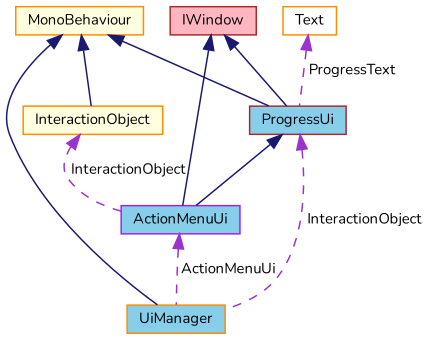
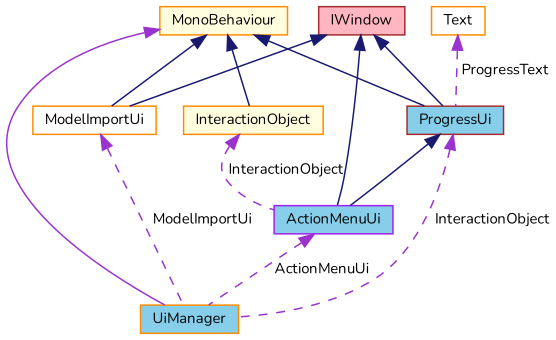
none -> (95, 120)
(39, 189) -> (10, 166)
